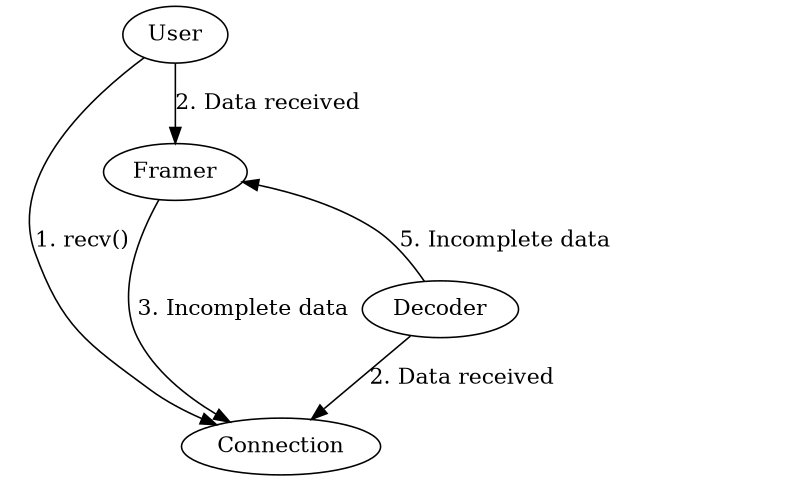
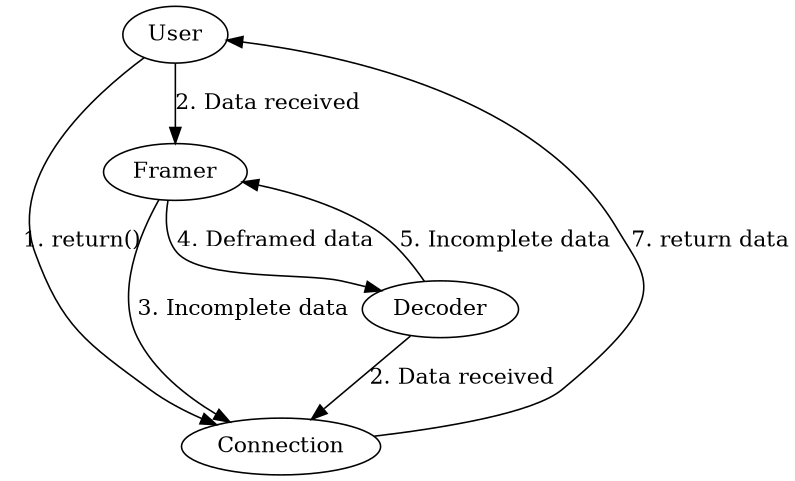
none -> (606, 213)
(82, 241) -> (82, 241)
none -> (243, 273)
